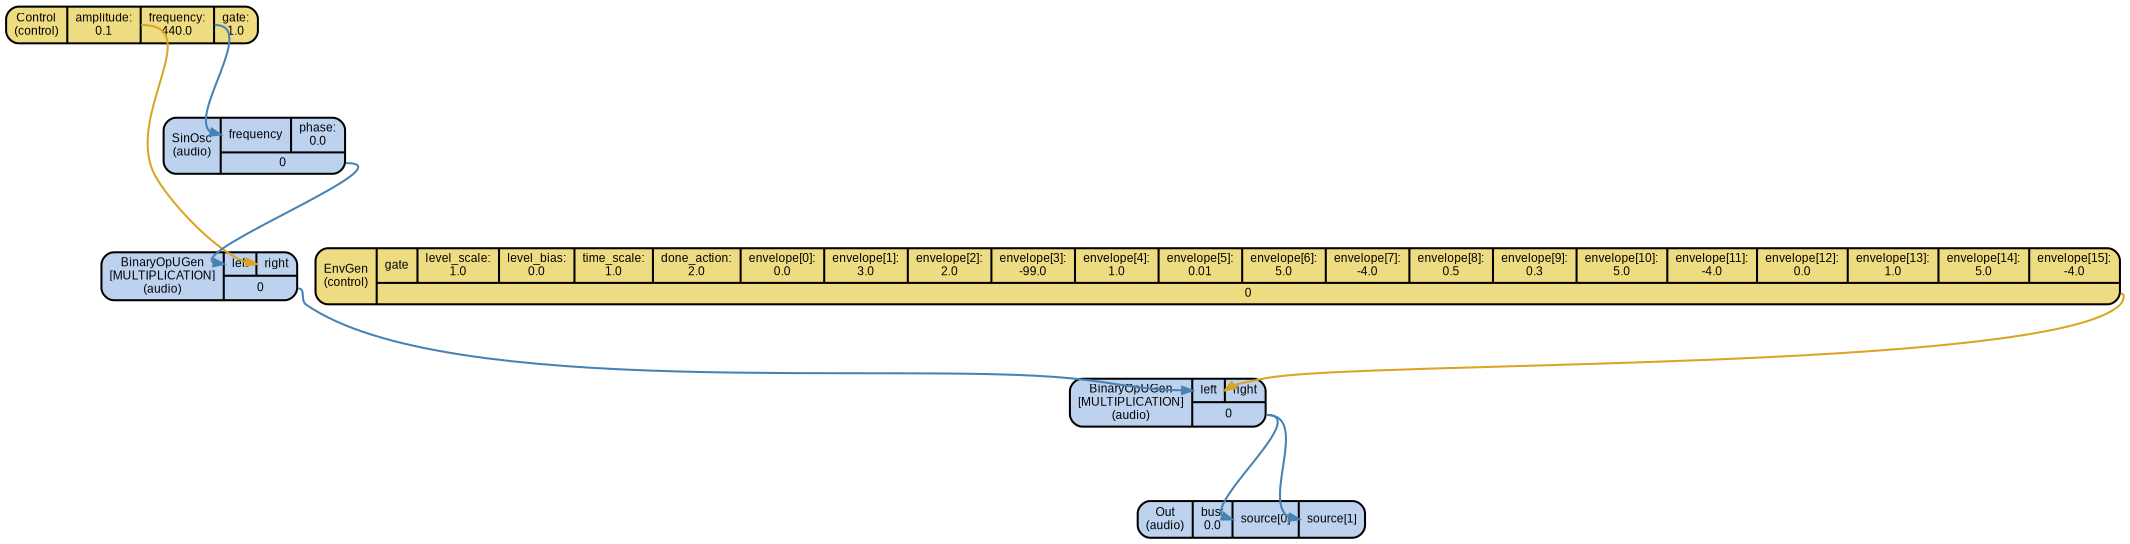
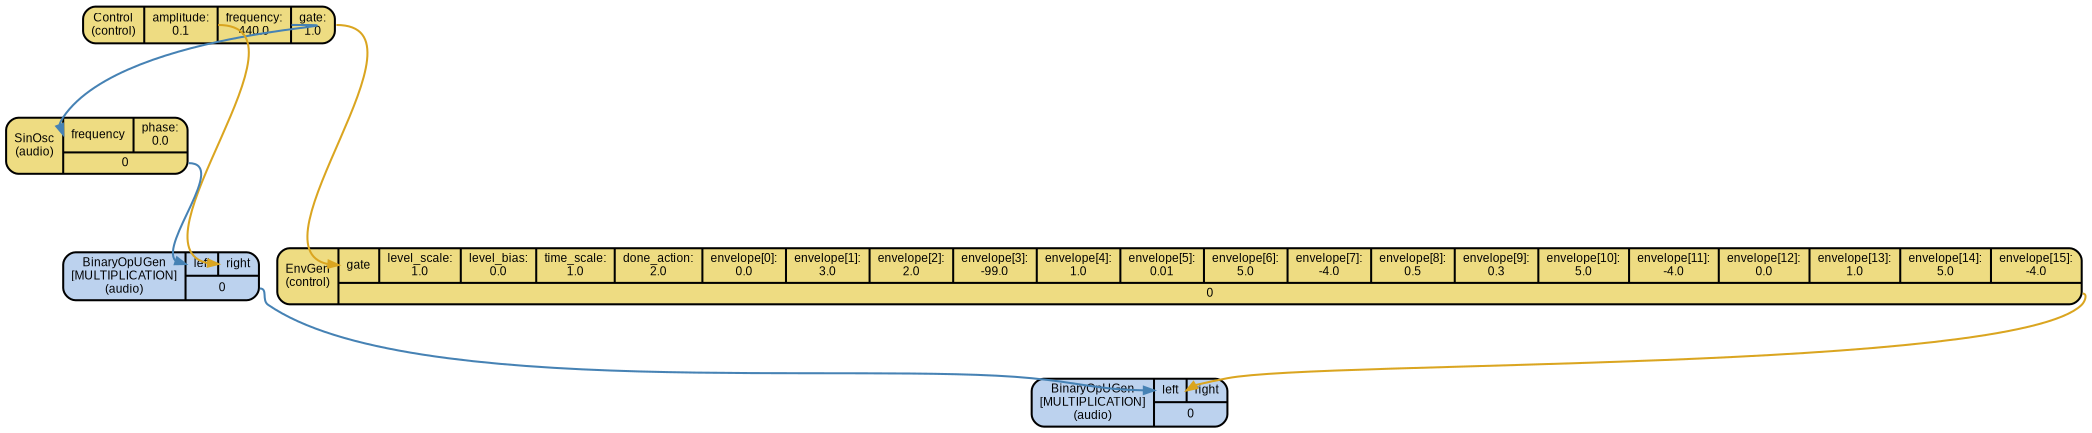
none -> (340, 140)
(254, 146) -> (97, 146)
(1251, 519) -> none
